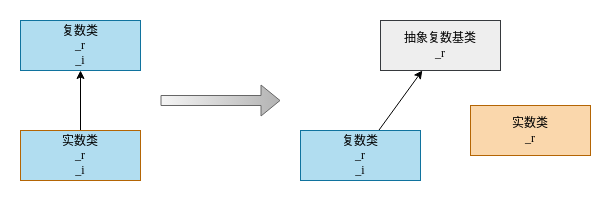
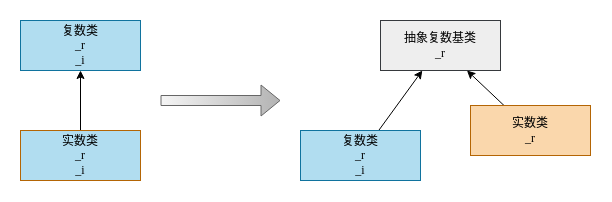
none -> (488, 90)
